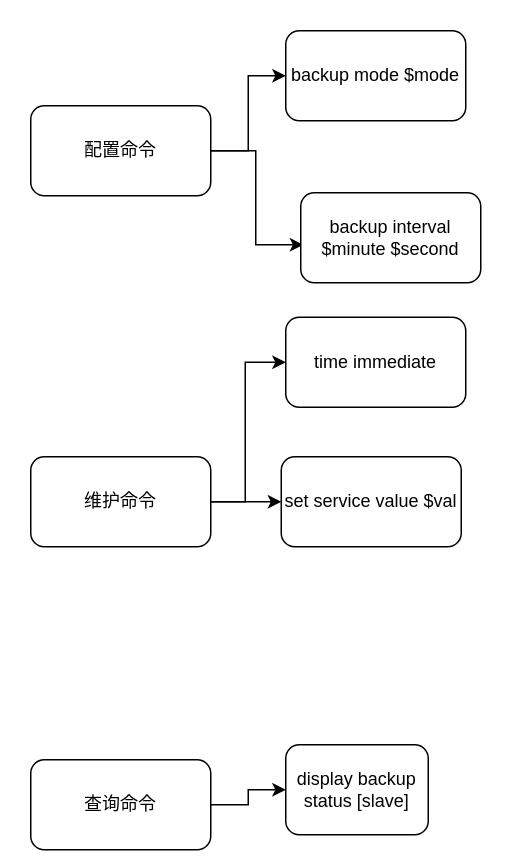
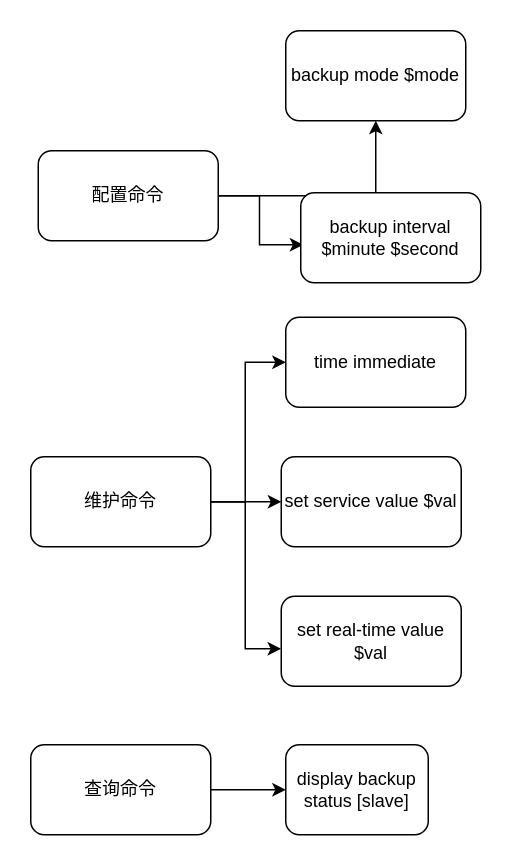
(121, 151) -> (128, 196)
none -> (245, 589)
none -> (371, 641)
(121, 805) -> (121, 790)
